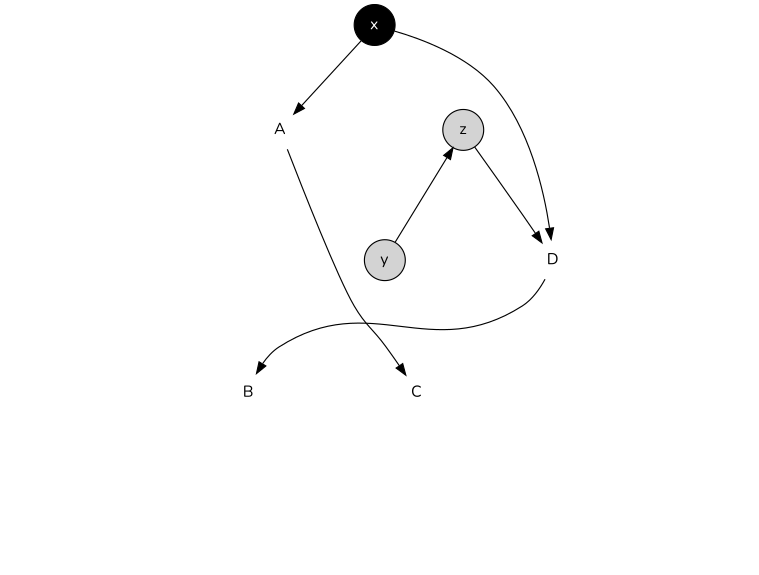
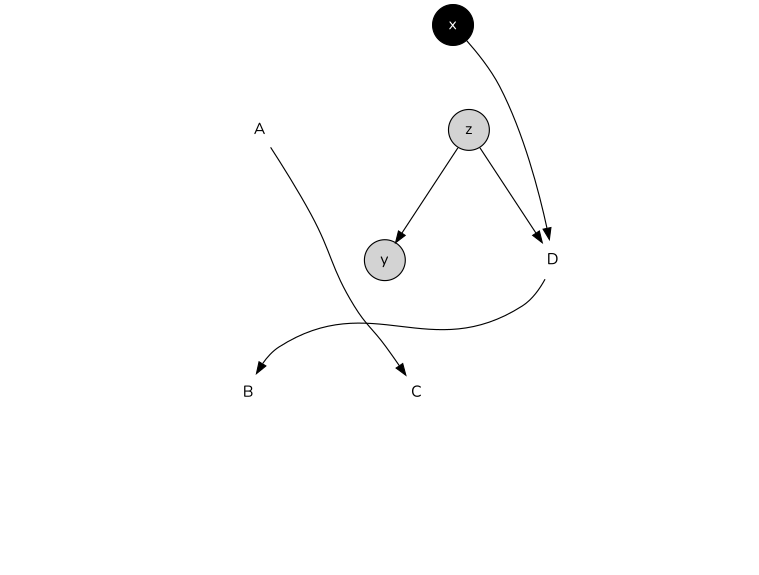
(331, 73) -> none
(421, 200) -> (430, 190)
